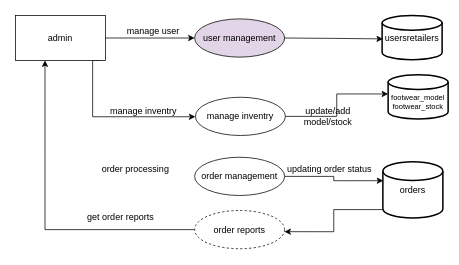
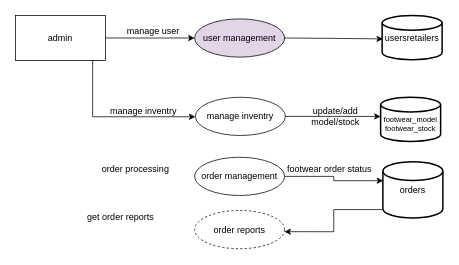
(418, 97) -> (411, 119)
(328, 117) -> (336, 117)
(330, 169) -> (330, 169)
(119, 230) -> none
